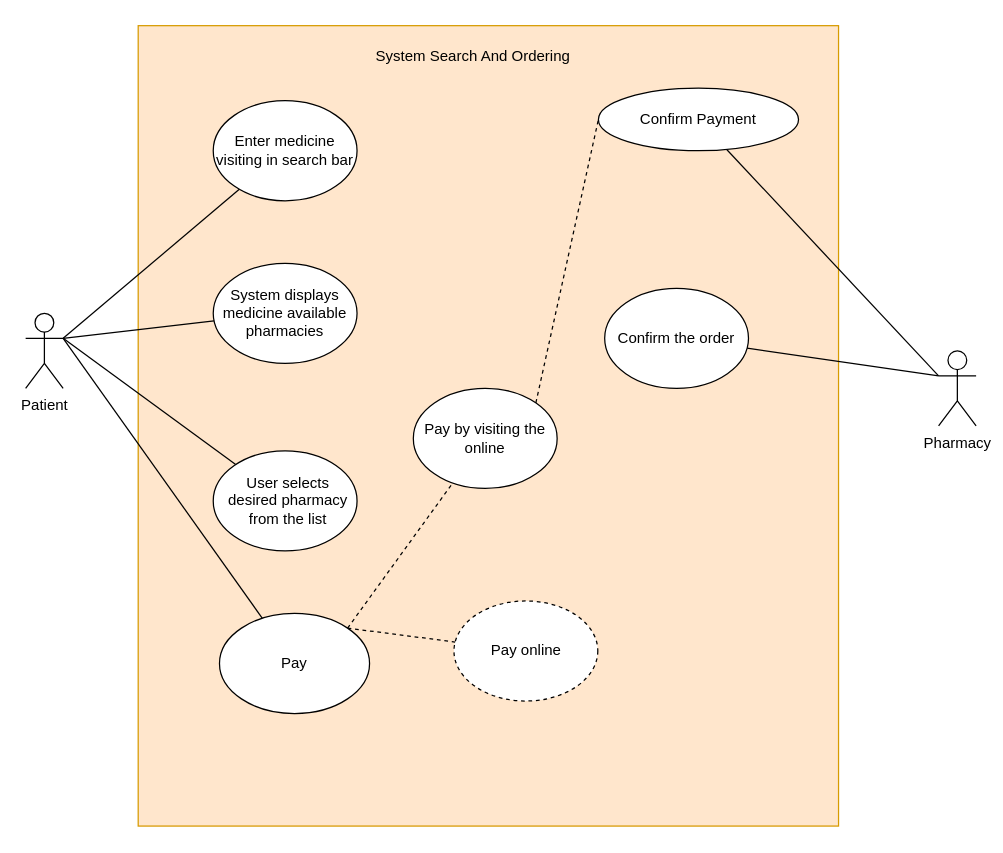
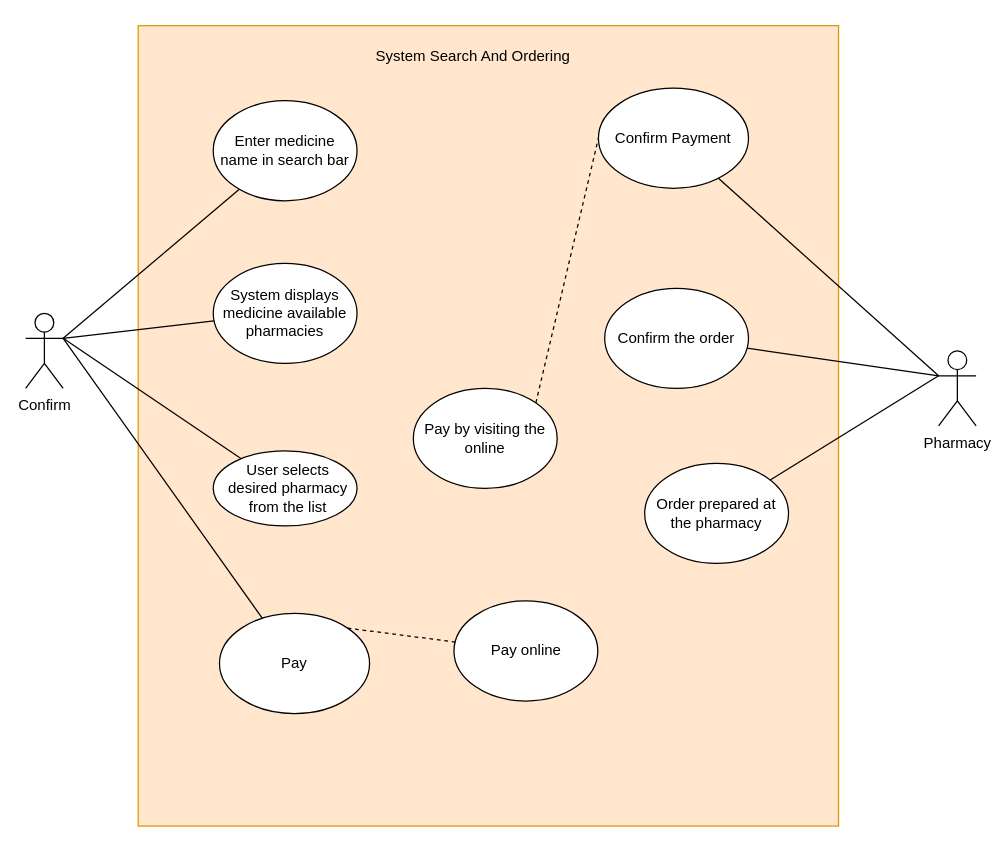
(698, 119) -> (673, 138)
(285, 151) -> (285, 151)
(45, 406) -> (45, 406)
none -> (854, 428)
(285, 501) -> (285, 488)
none -> (716, 513)
(400, 555) -> none
(526, 651) -> (526, 651)
